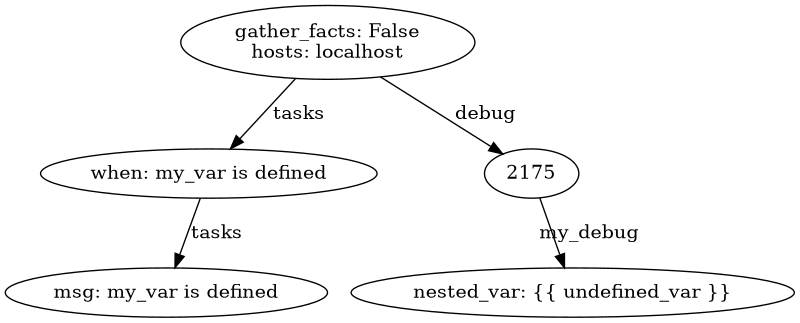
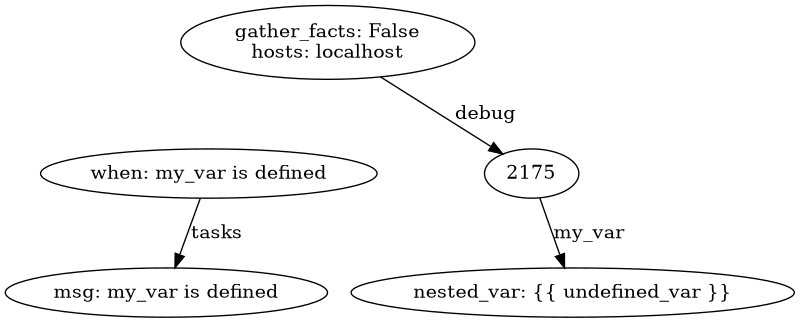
(268, 109) -> none
(589, 233) -> (589, 233)
